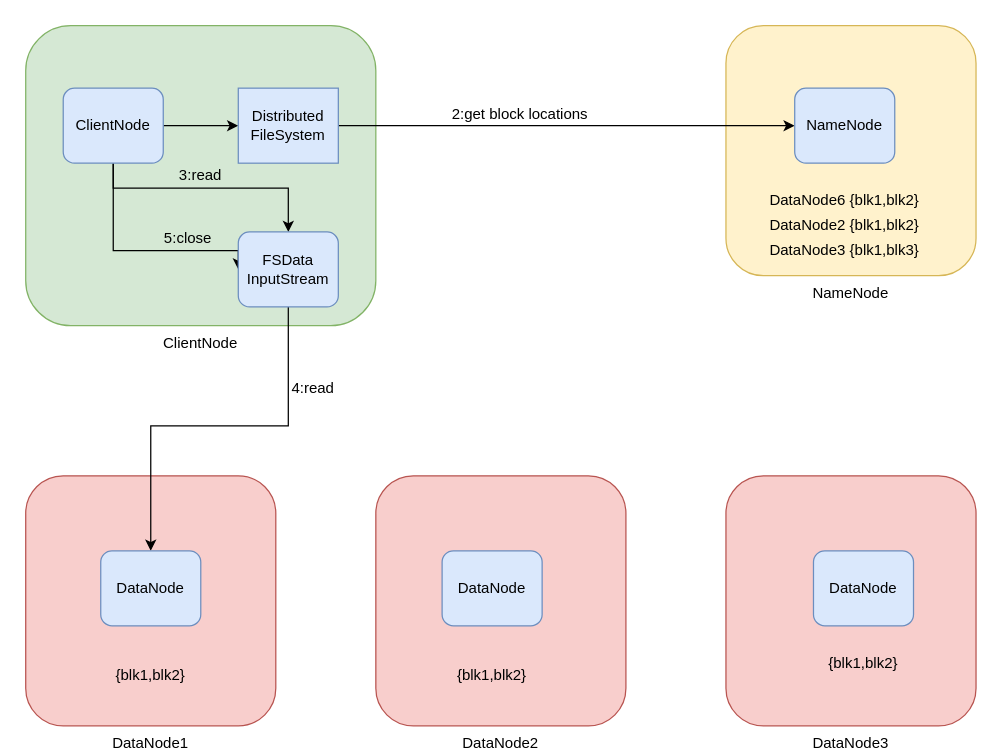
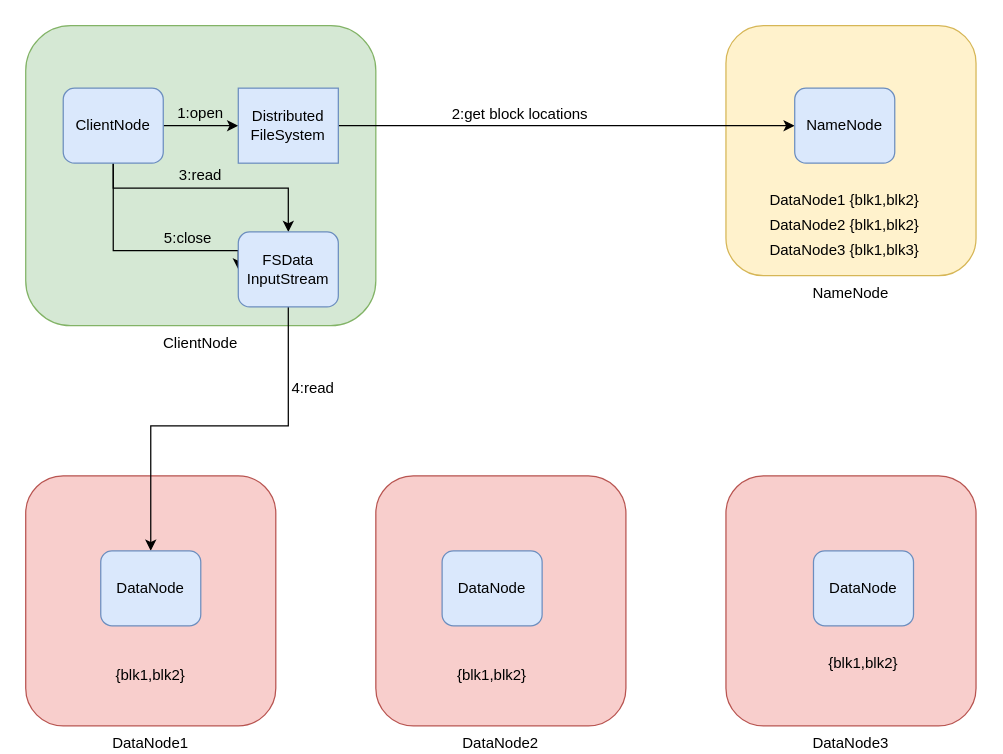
none -> (201, 113)
(844, 201) -> (844, 201)
